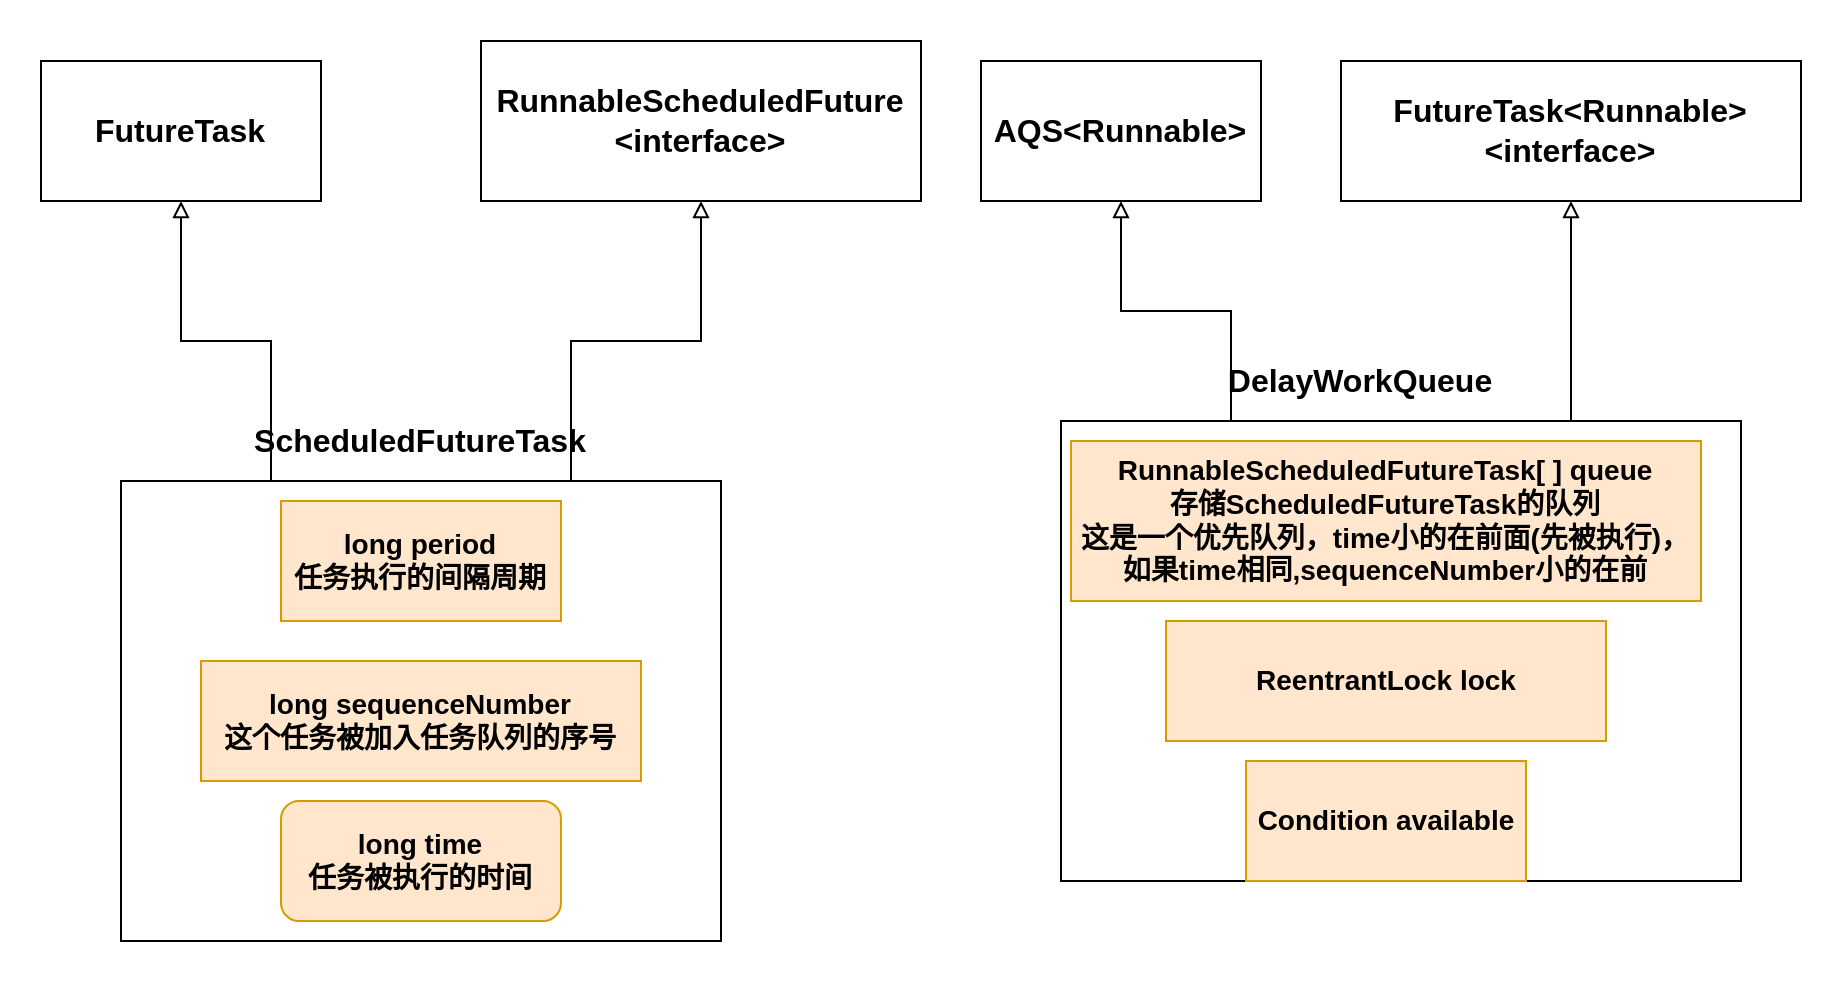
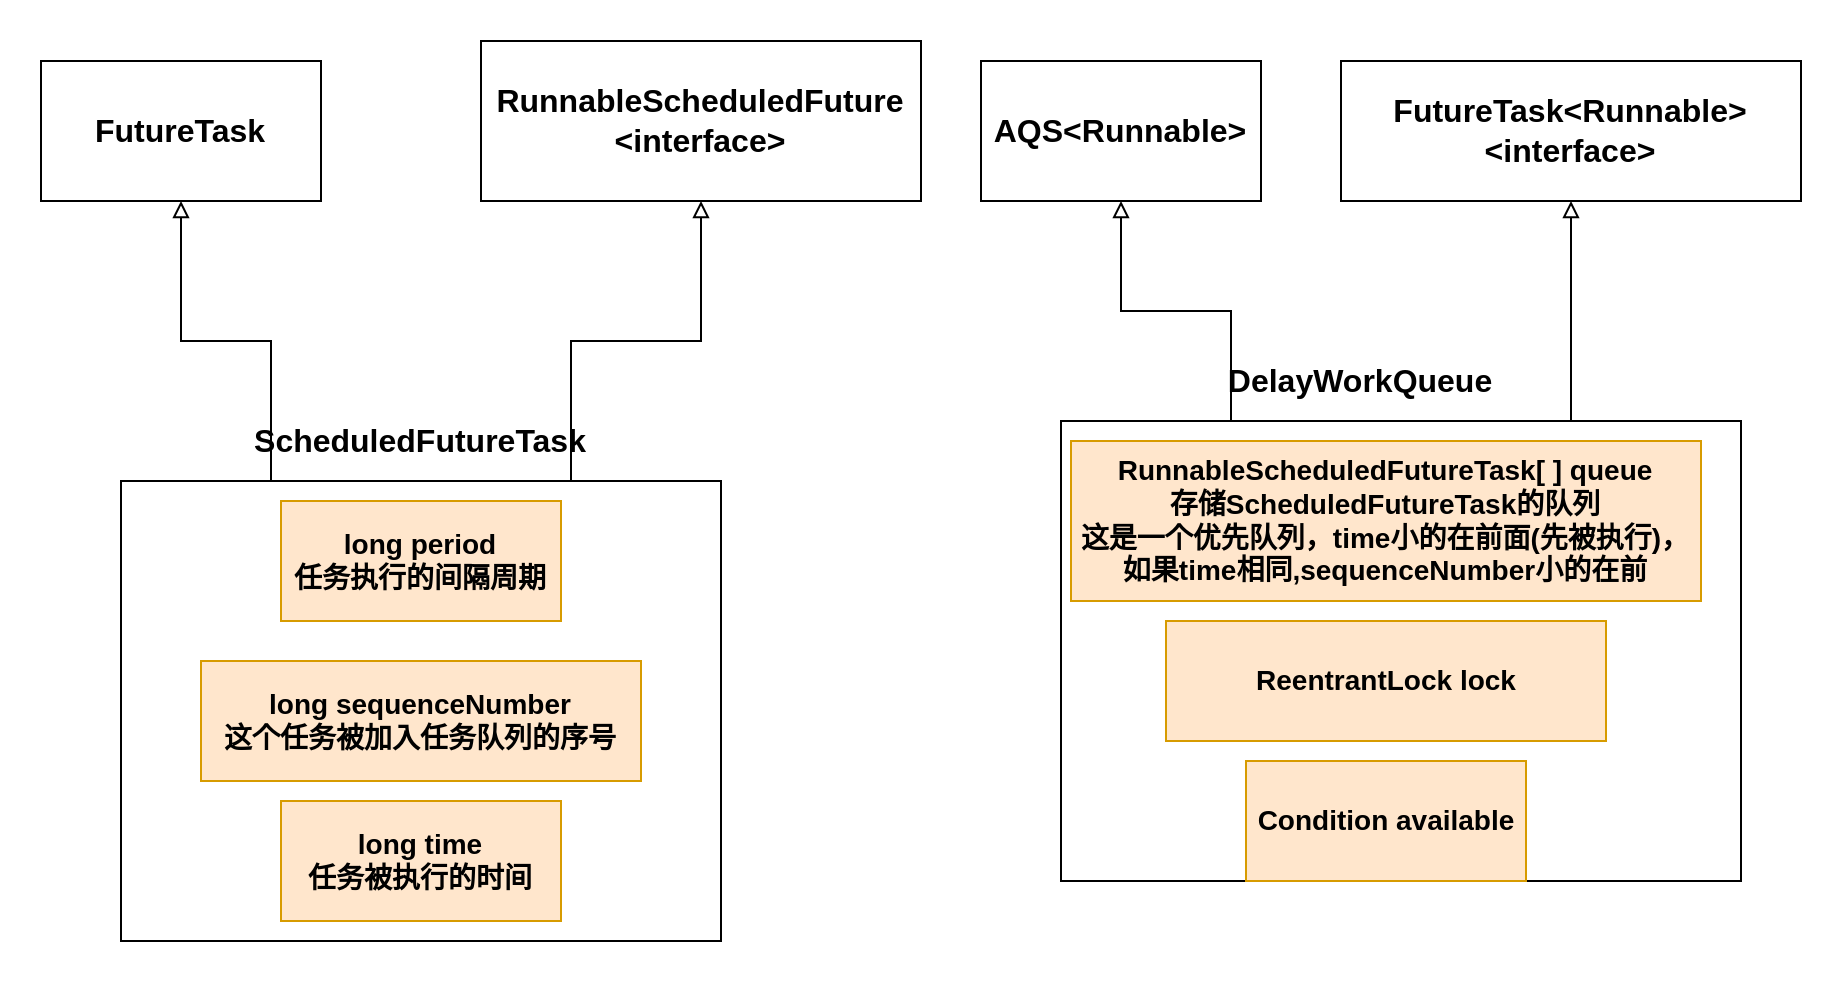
(421, 861) -> (421, 861)
